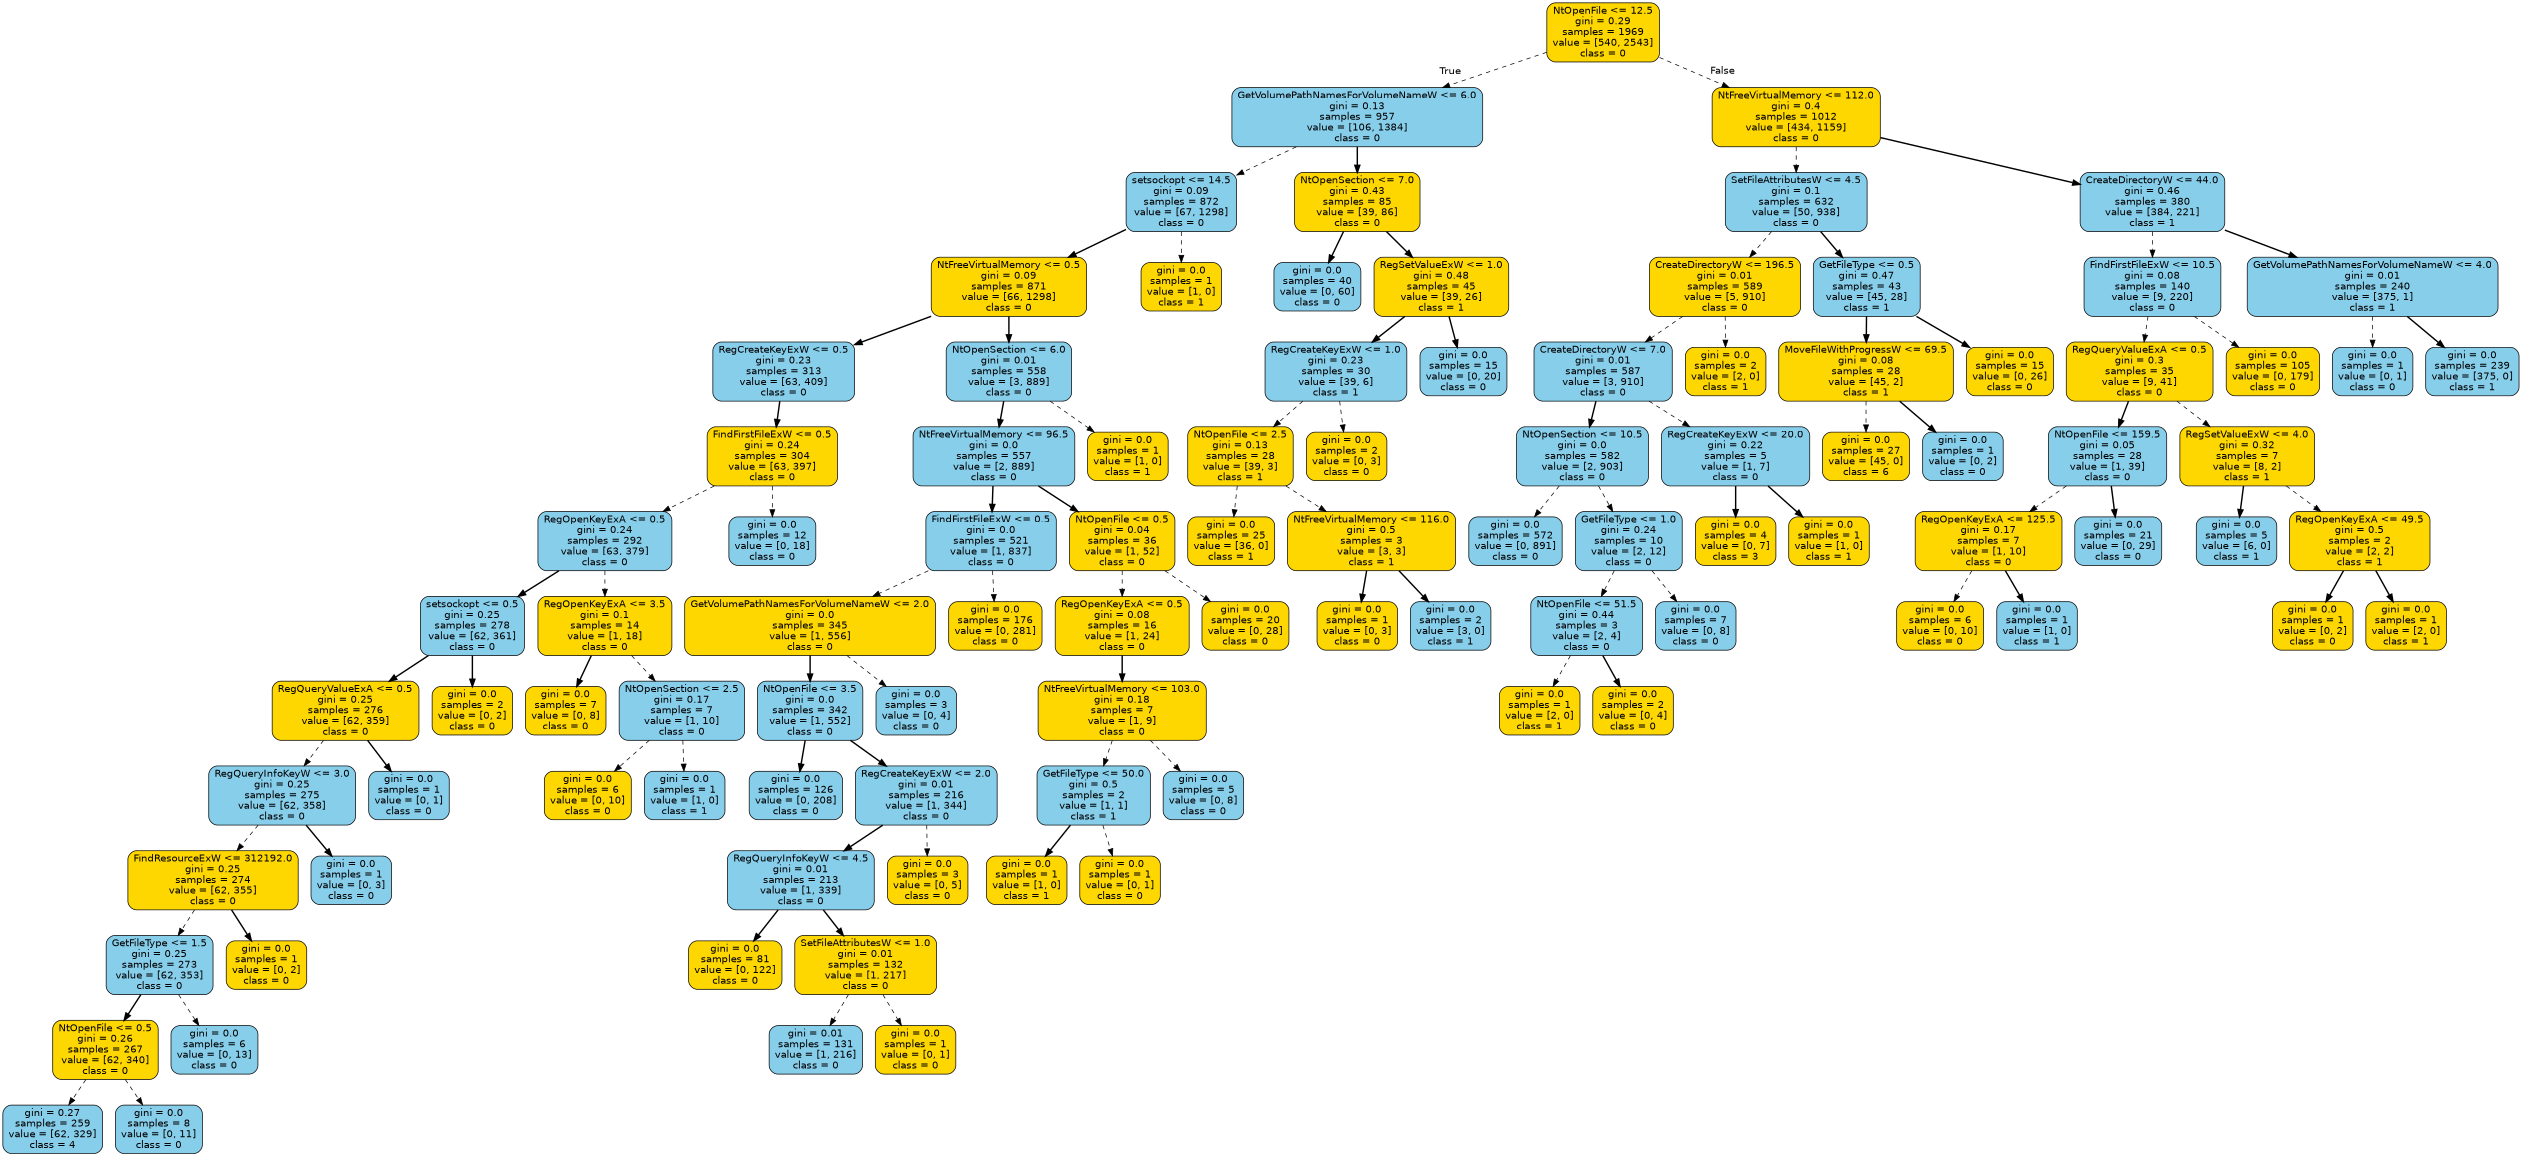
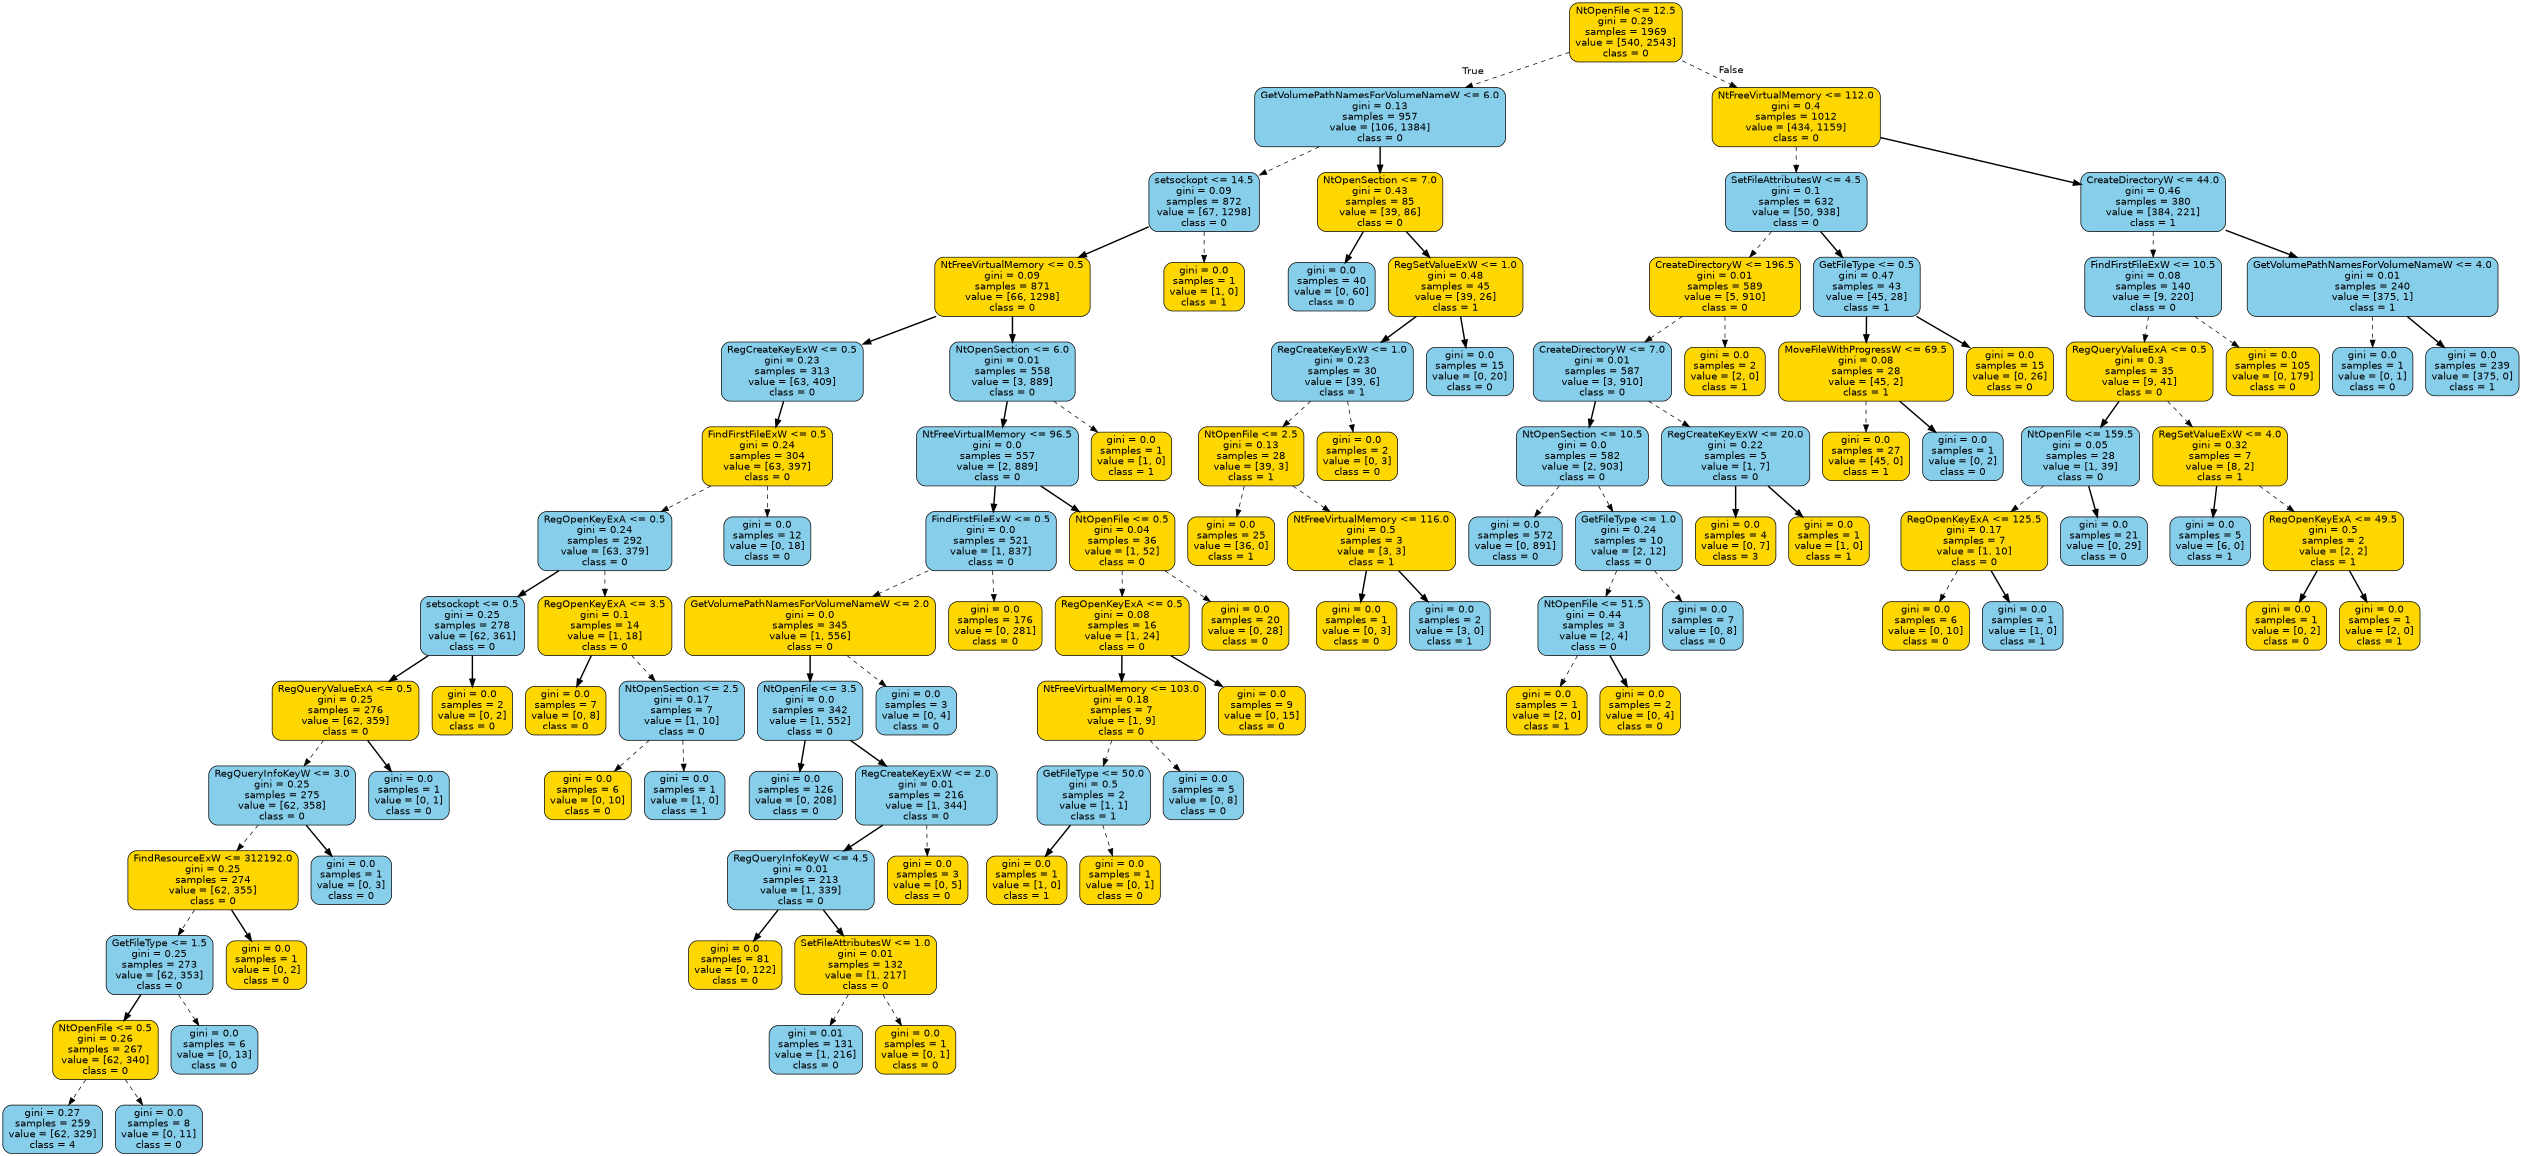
(1866, 456) -> (1866, 456)
none -> (1262, 711)
